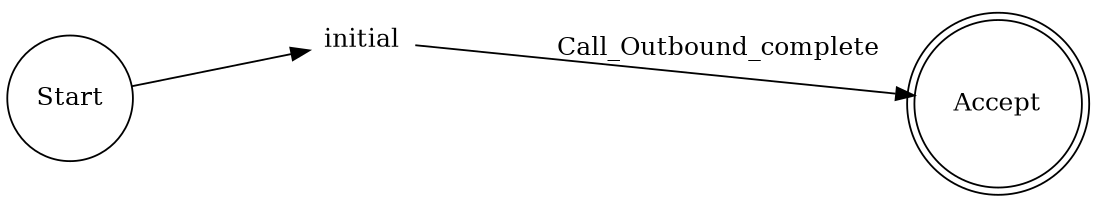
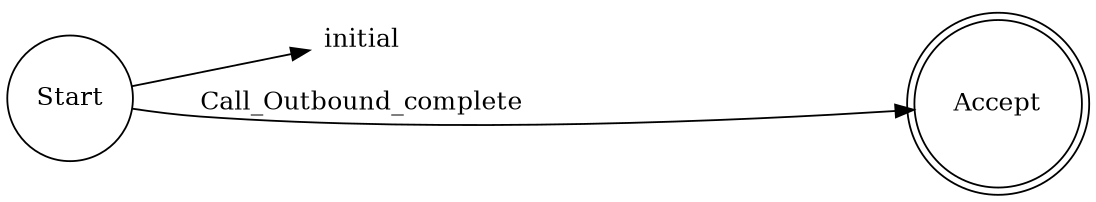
(655, 69) -> (514, 125)
